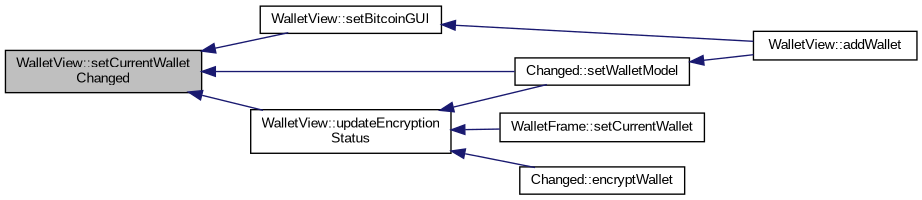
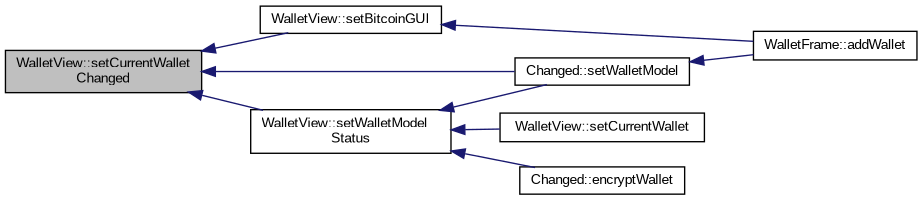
(835, 46) -> (835, 46)
(602, 127) -> (602, 127)
(351, 131) -> (351, 131)
